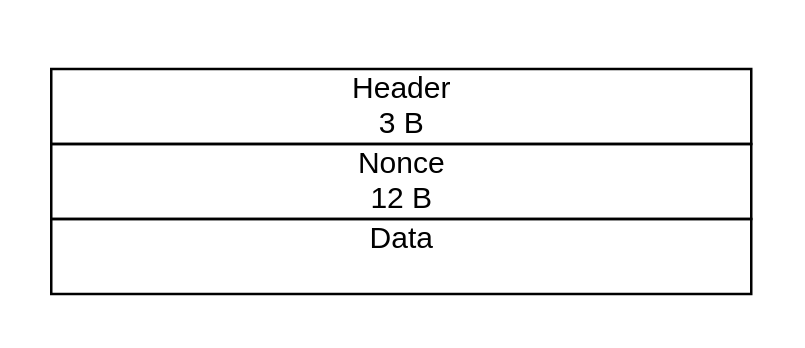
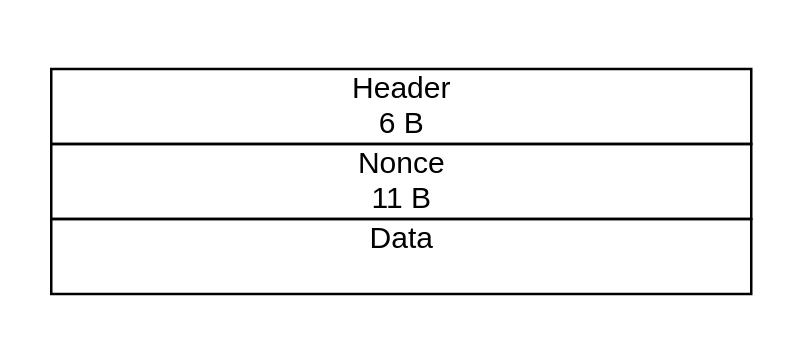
(403, 124) -> (403, 124)
(403, 199) -> (403, 199)
